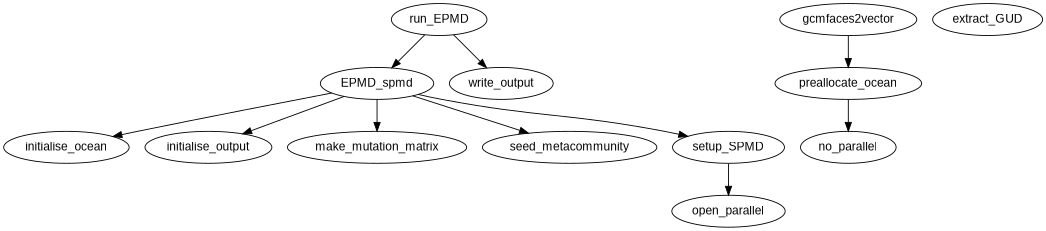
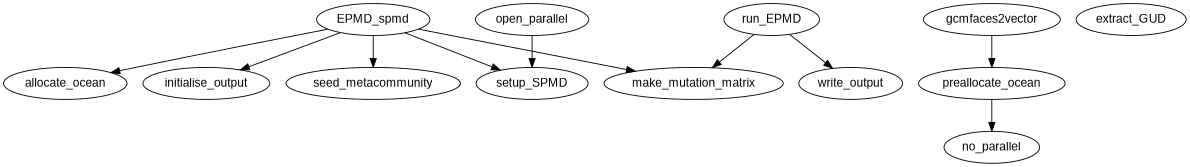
(411, 48) -> (737, 48)
(66, 147) -> (65, 83)
(728, 175) -> (532, 45)
